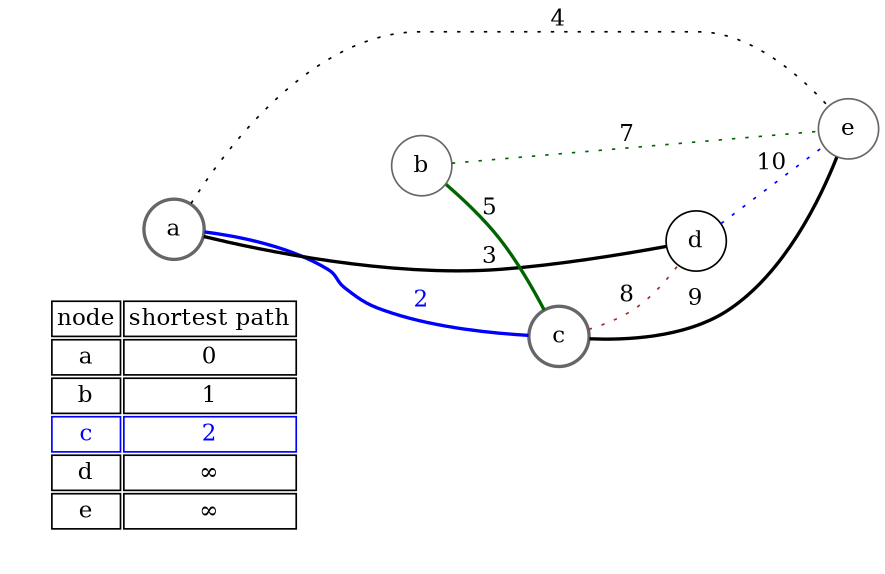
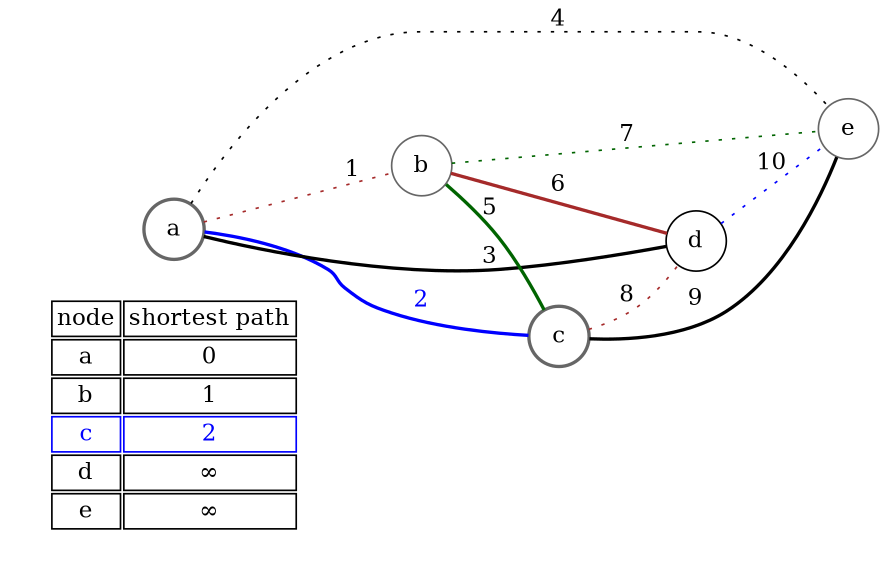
none -> (298, 197)
none -> (559, 203)
